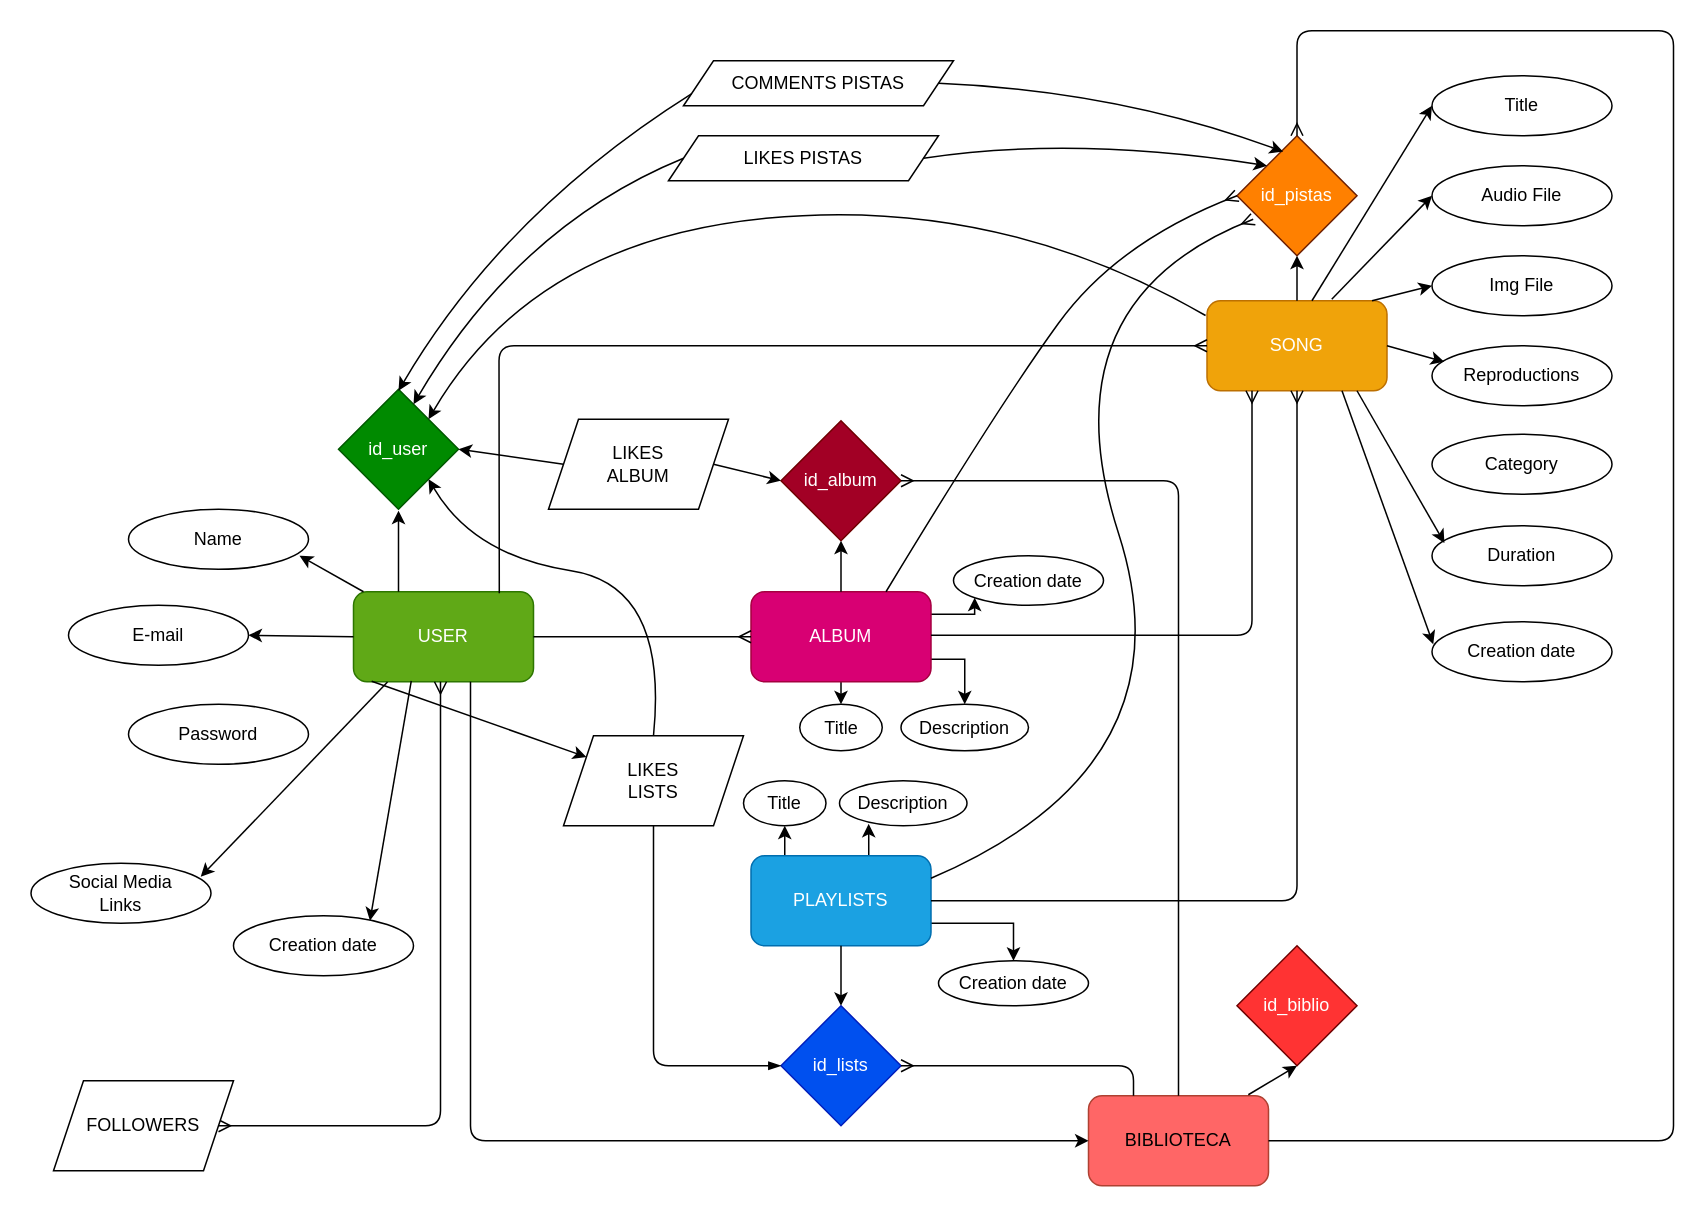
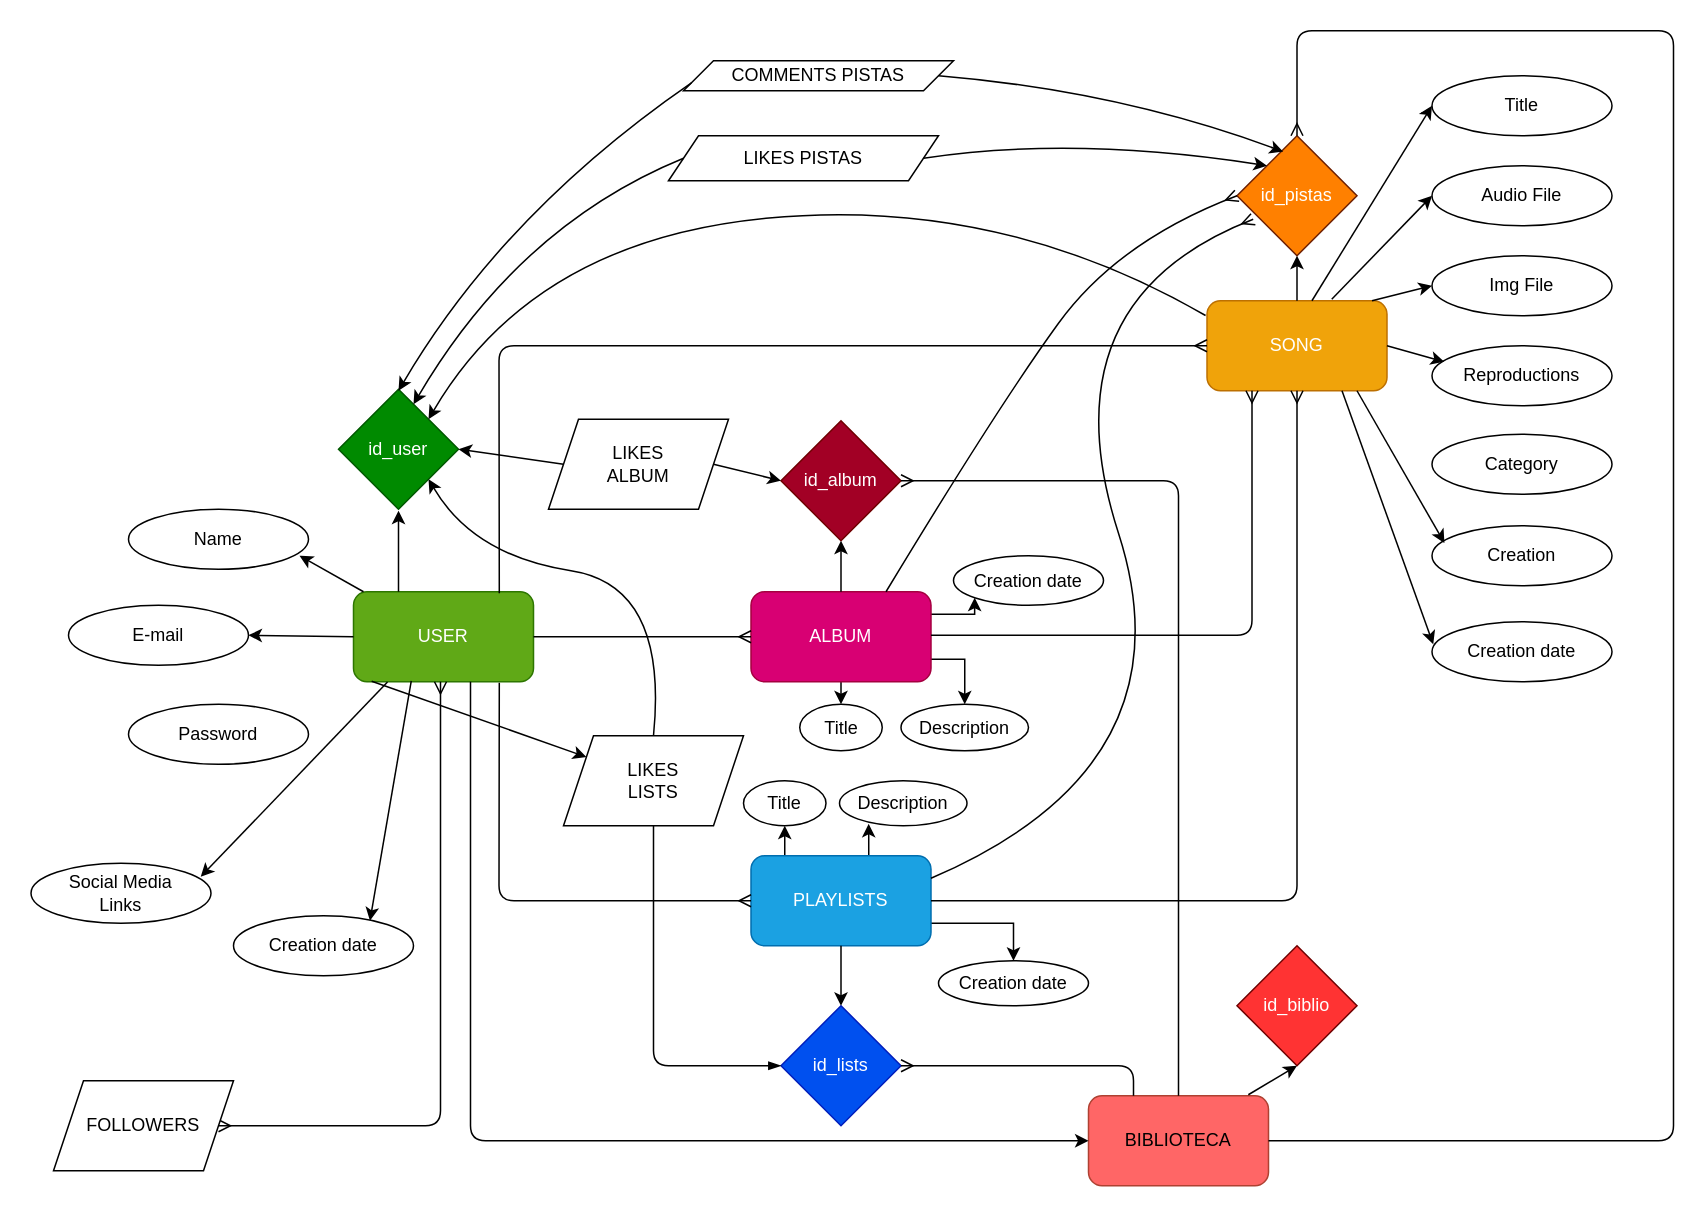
(818, 83) -> (818, 76)
(1522, 556) -> (1522, 556)
none -> (521, 901)
